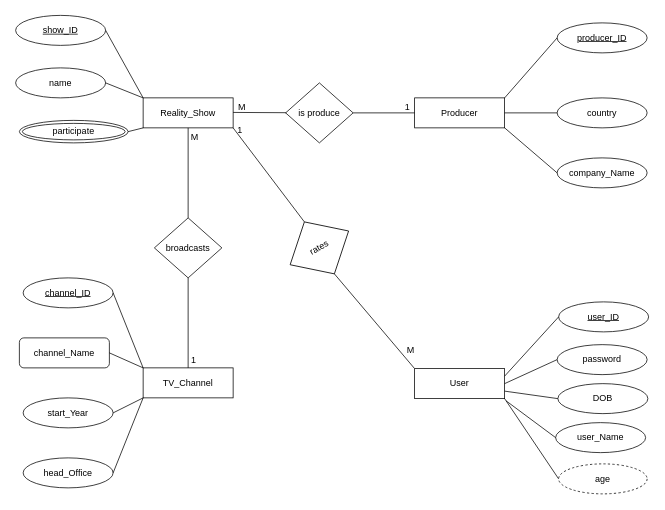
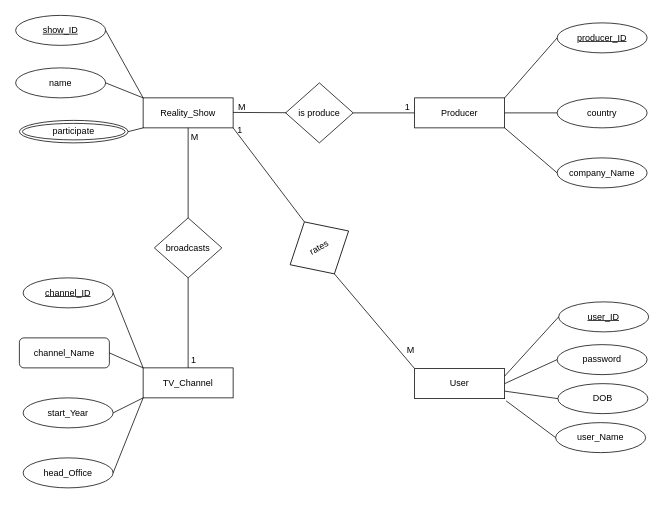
(534, 442) -> none
(603, 479) -> none
